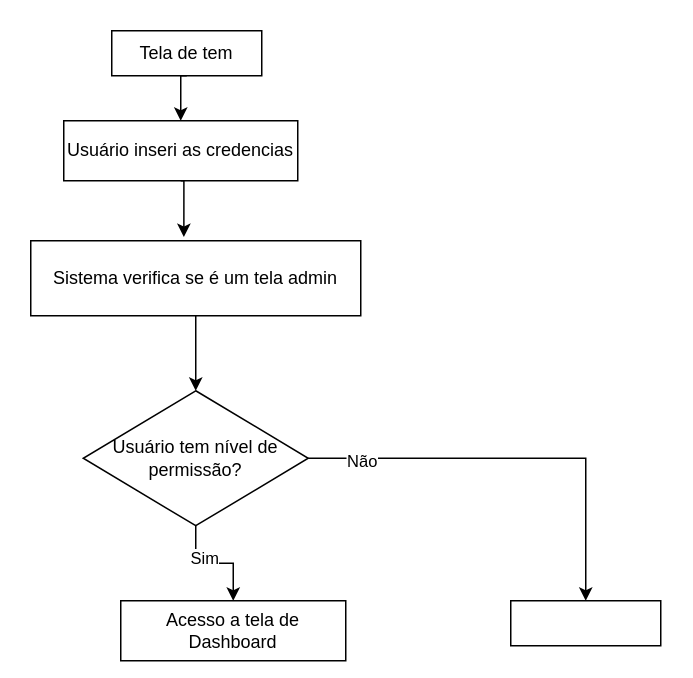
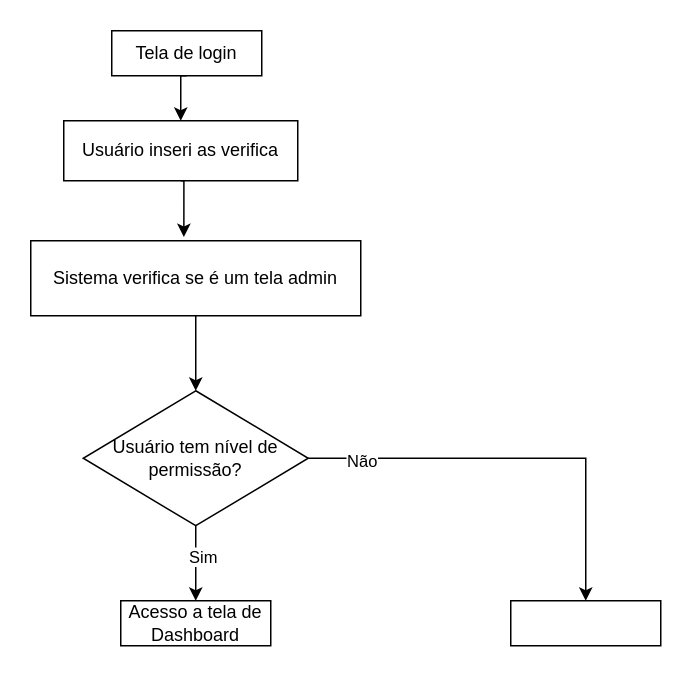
(187, 53) -> (187, 53)
(181, 151) -> (181, 151)
(233, 631) -> (196, 623)
